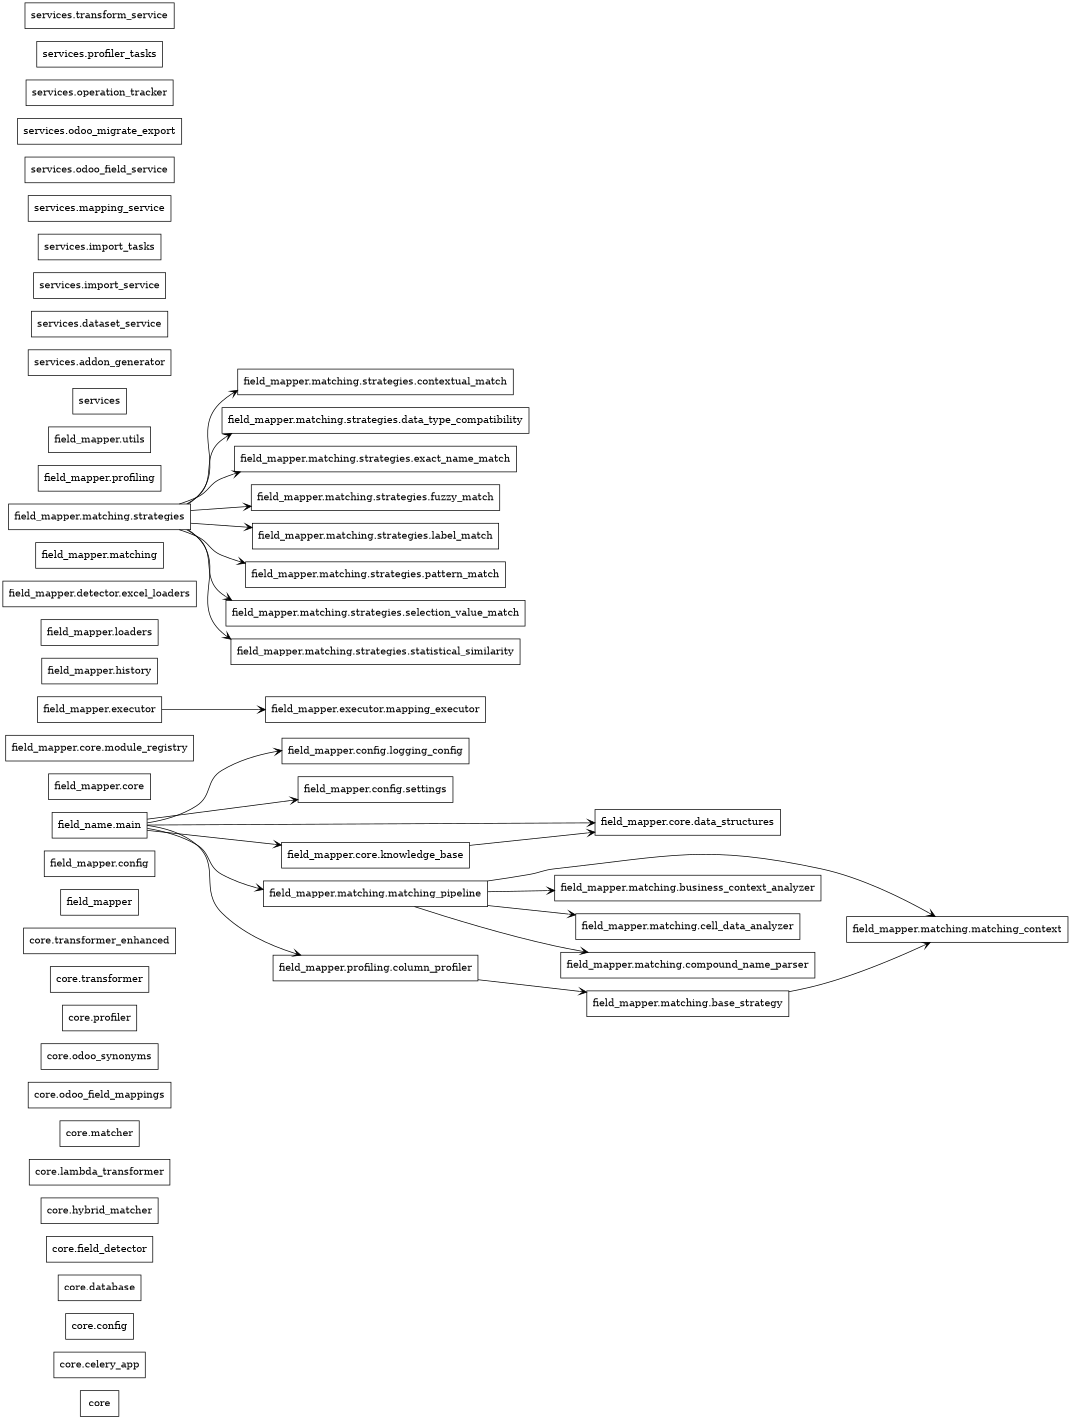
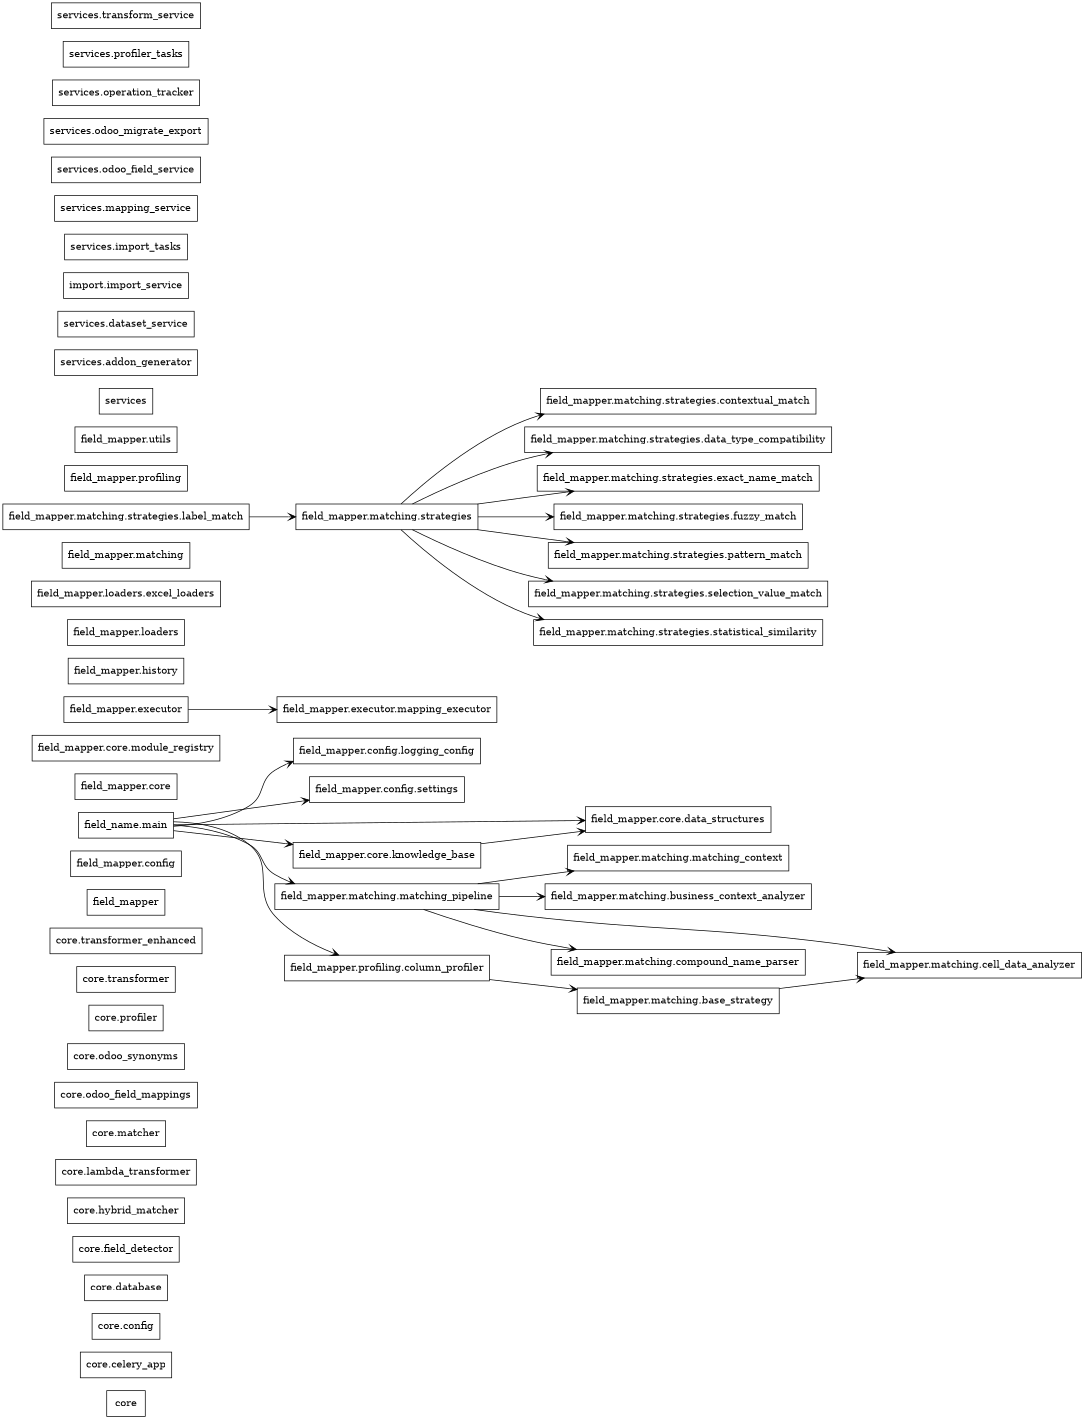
(100, 286) -> (126, 286)
(218, 525) -> (269, 517)
(100, 594) -> (126, 594)
(858, 973) -> (818, 984)
